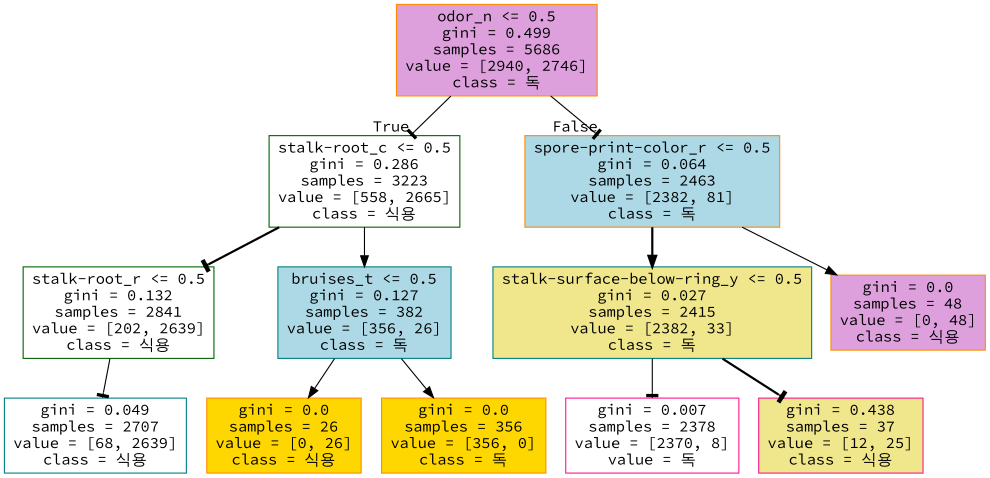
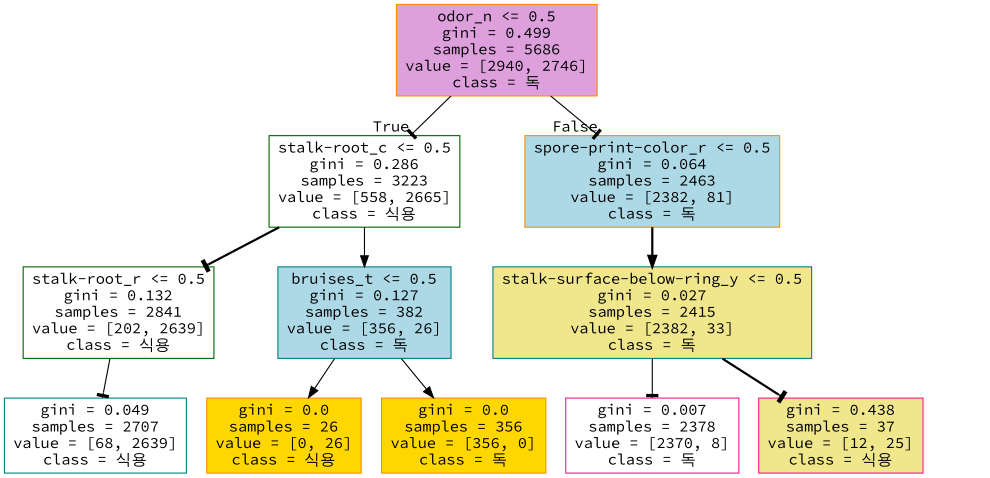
(908, 313) -> none
(652, 436) -> (652, 436)
